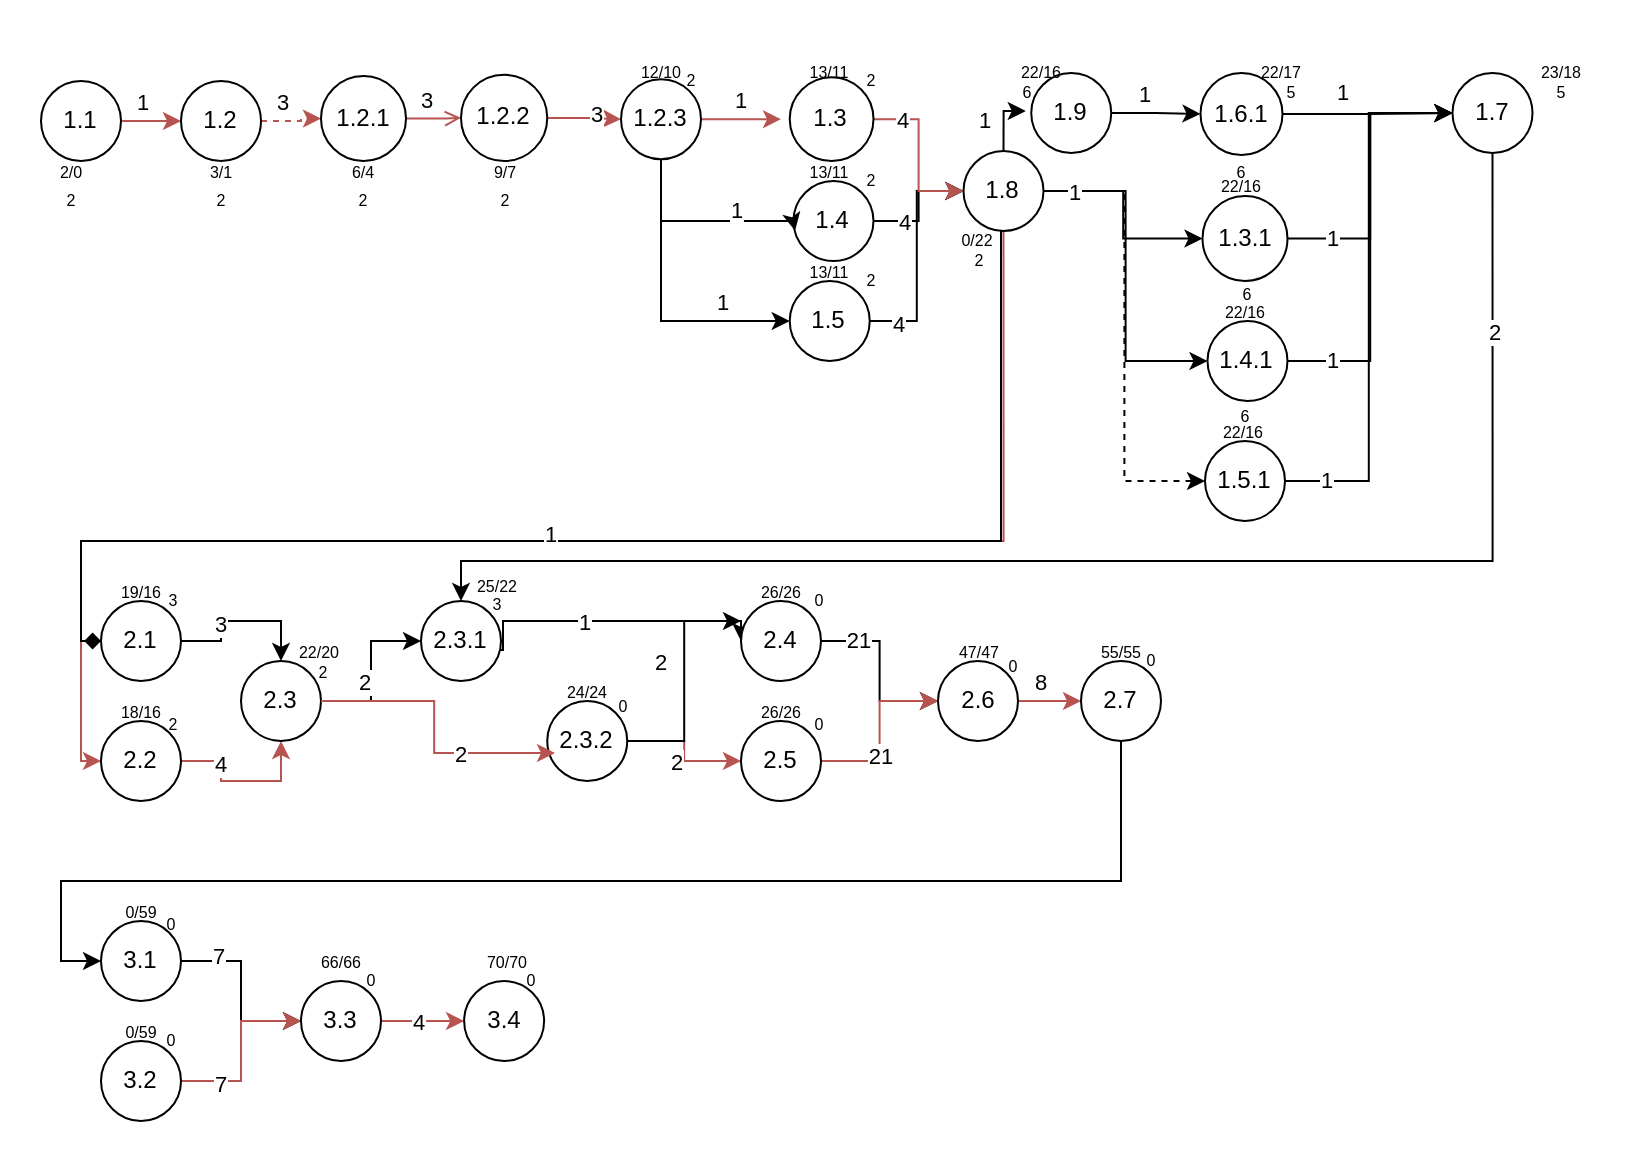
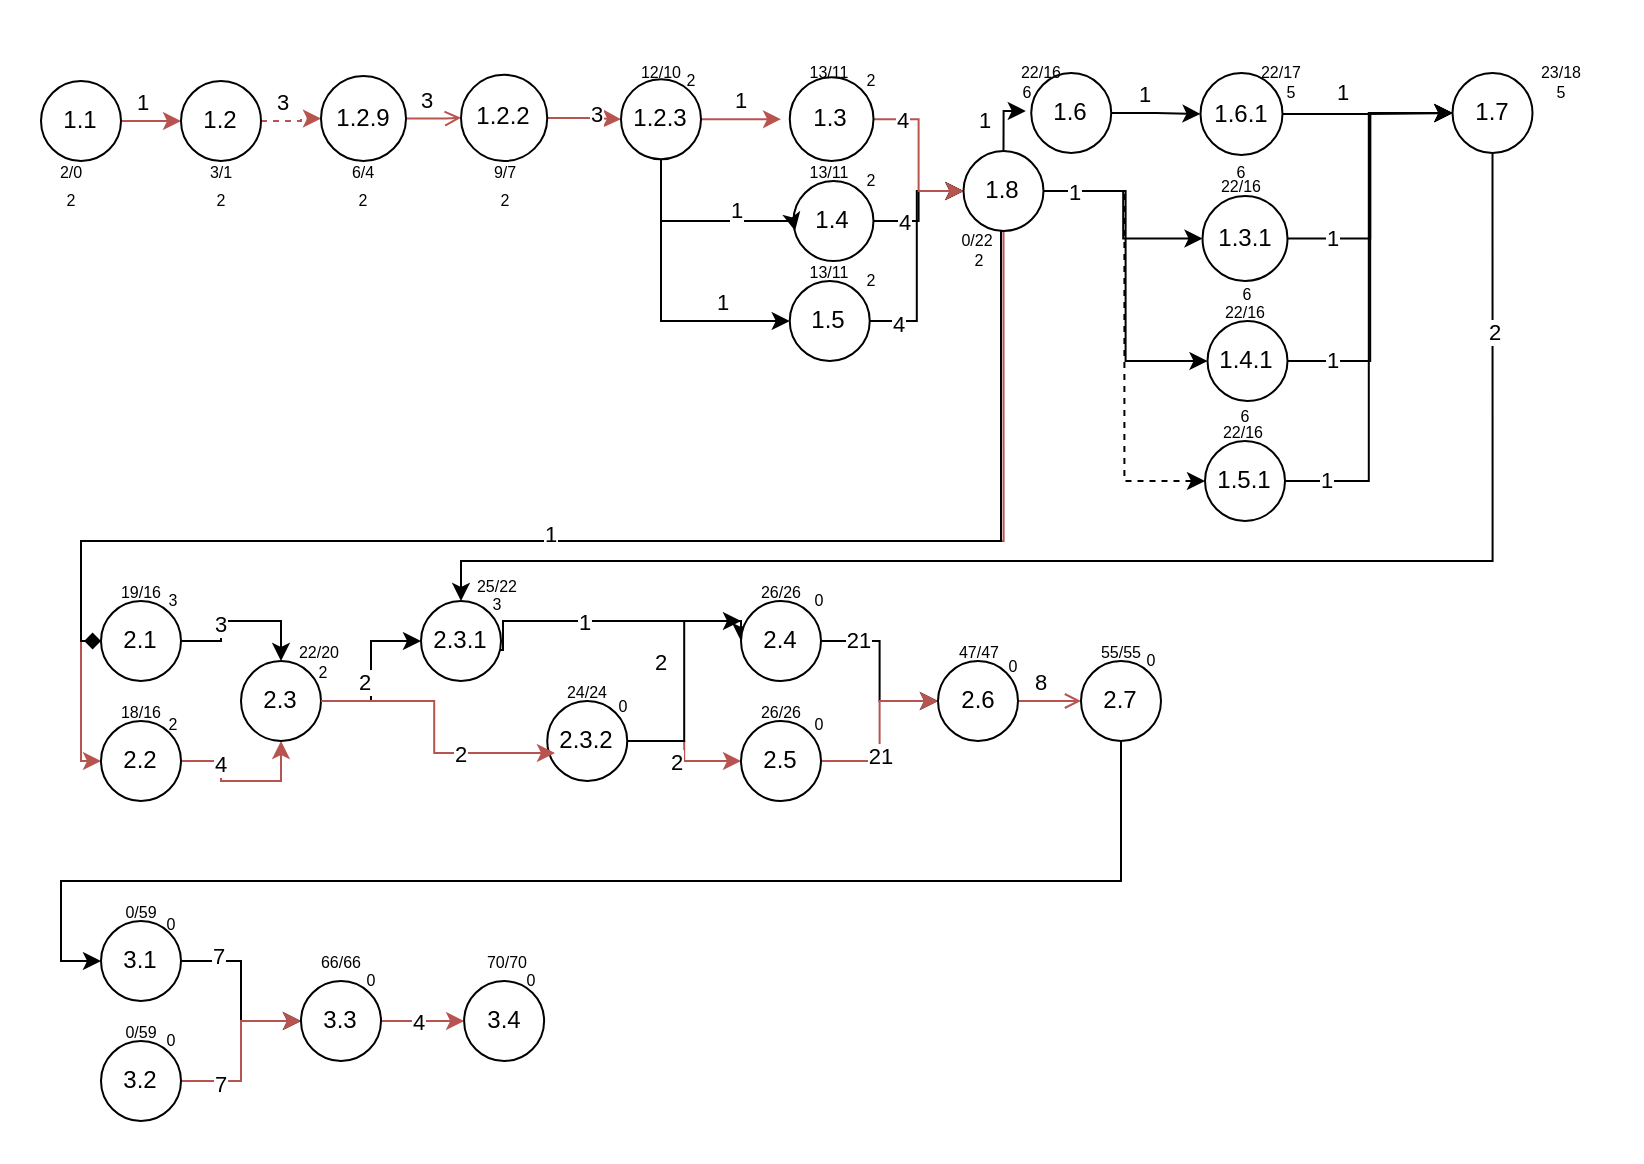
(1071, 113) -> (1071, 113)
(364, 119) -> (364, 119)
(1066, 701) -> (1069, 701)
